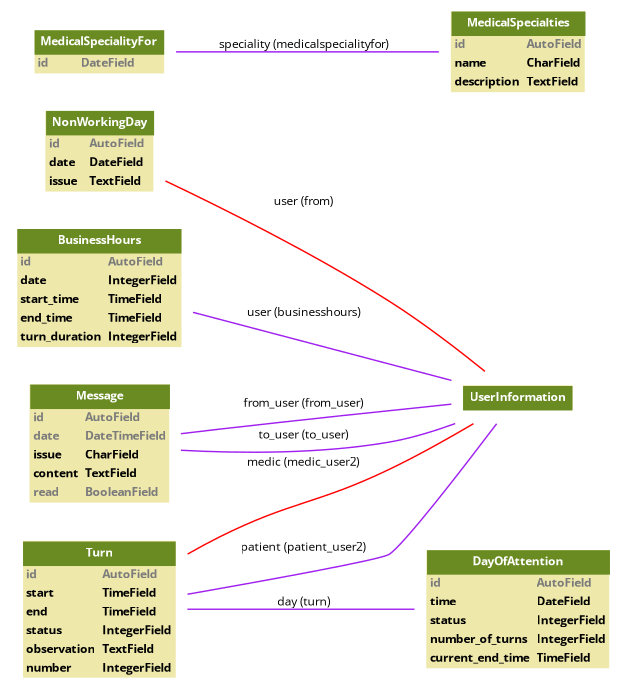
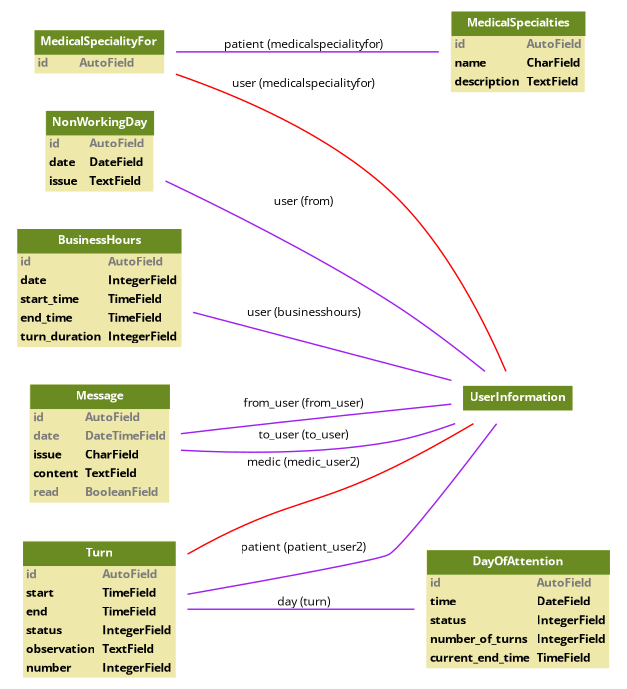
(304, 45) -> (304, 45)
(108, 63) -> (107, 63)
none -> (379, 182)
(331, 266) -> (331, 266)
